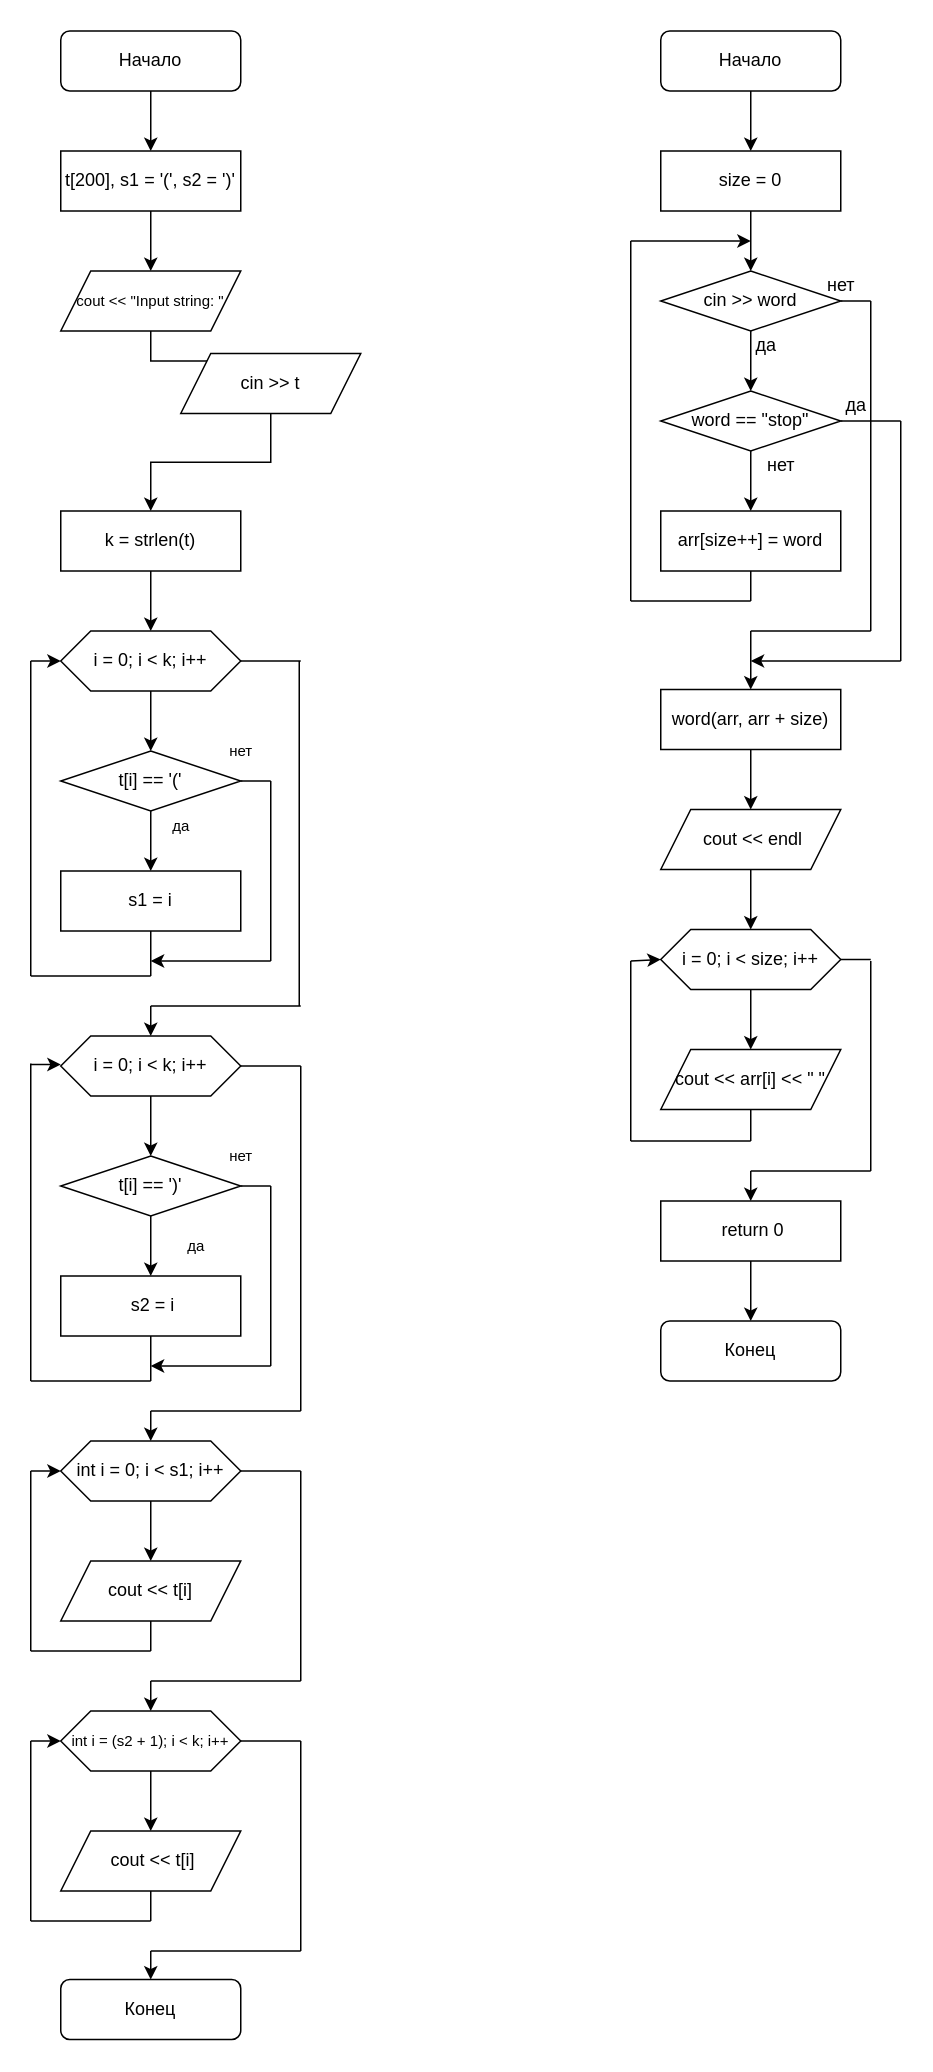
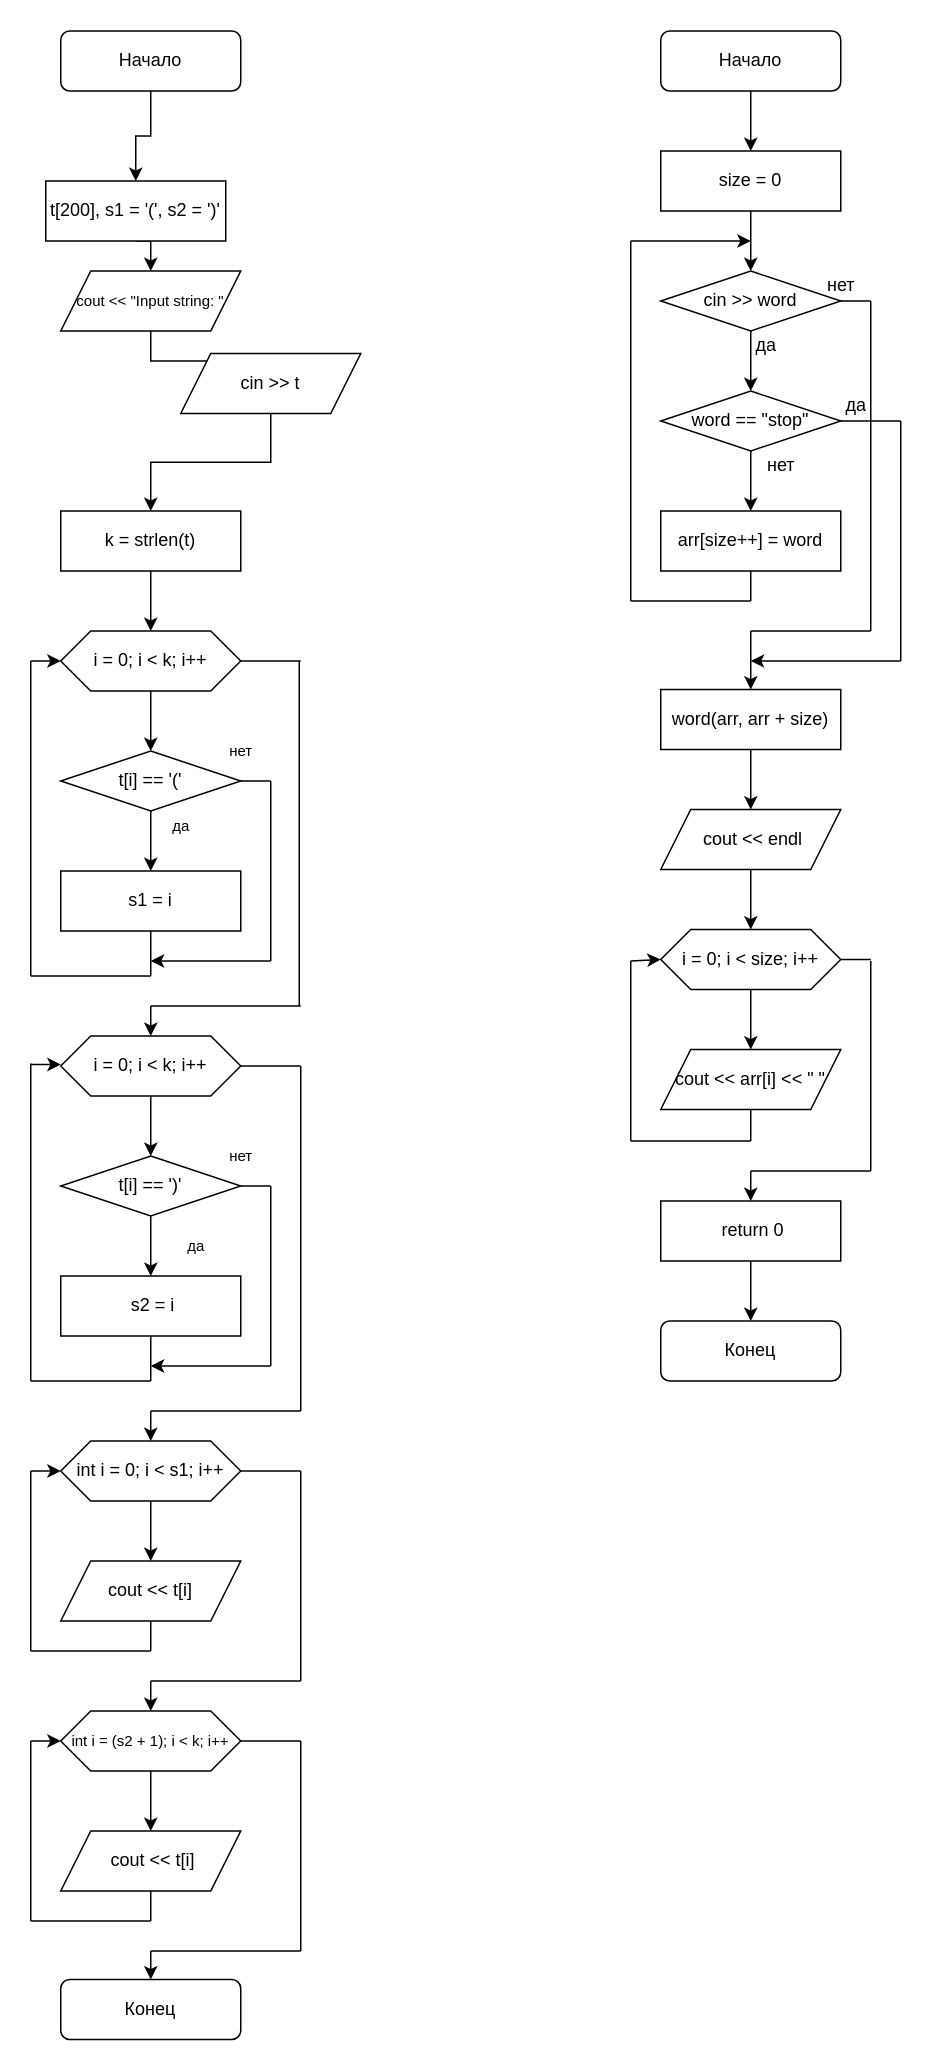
(151, 181) -> (136, 211)
